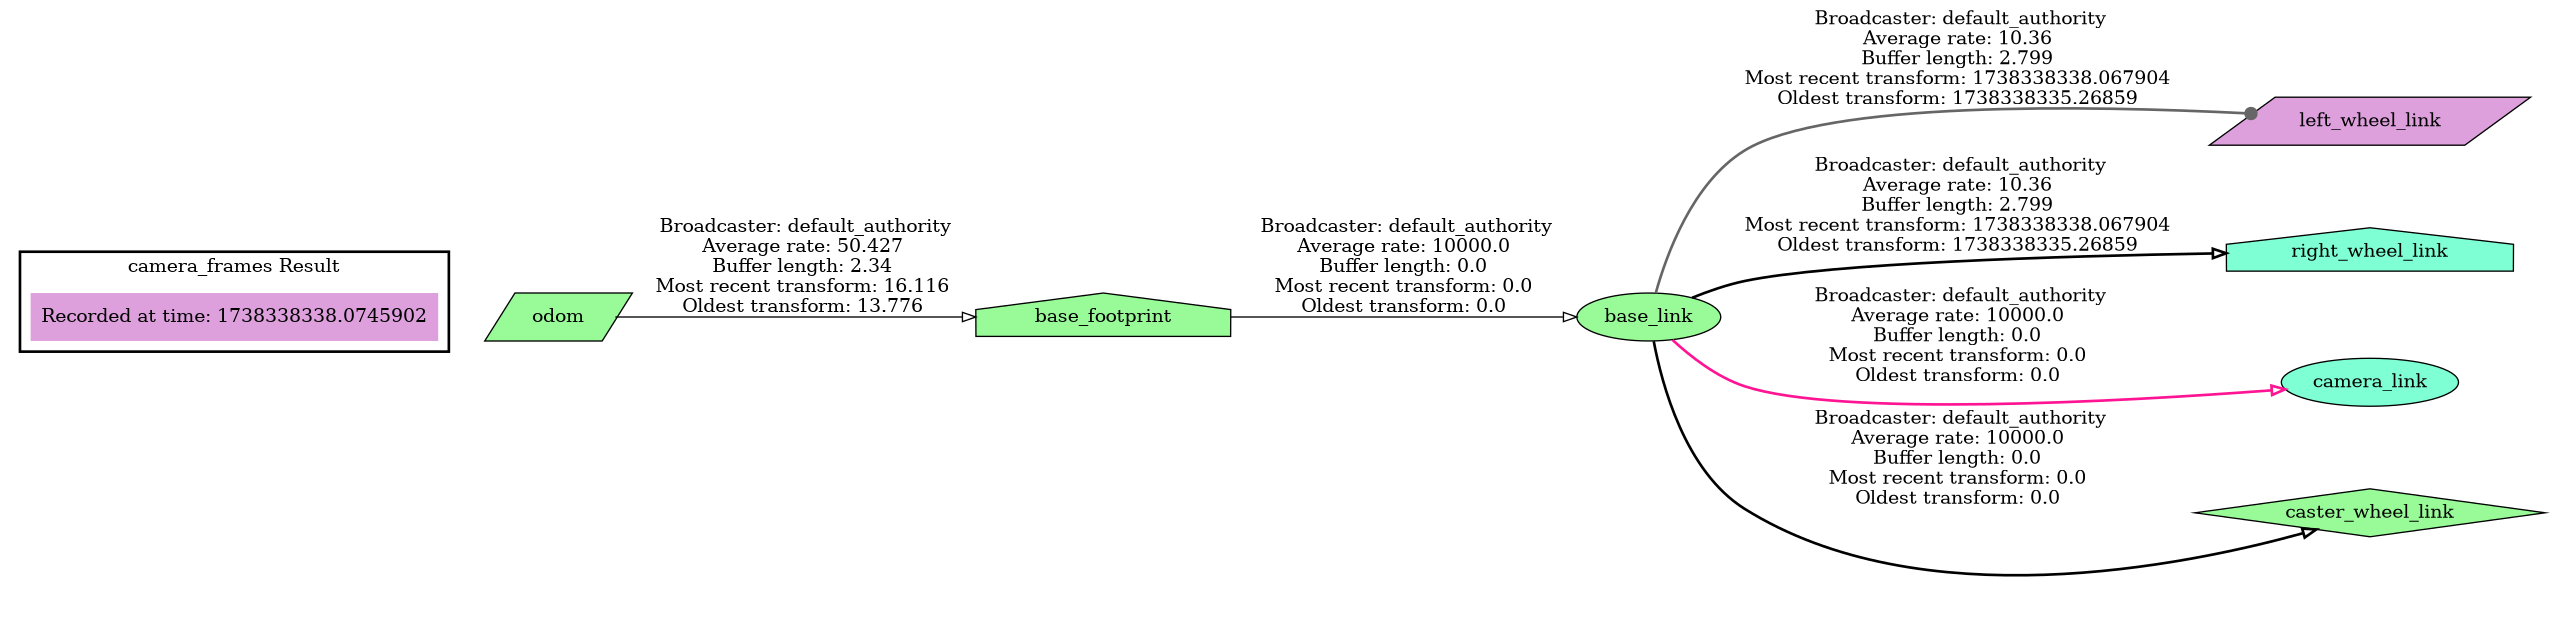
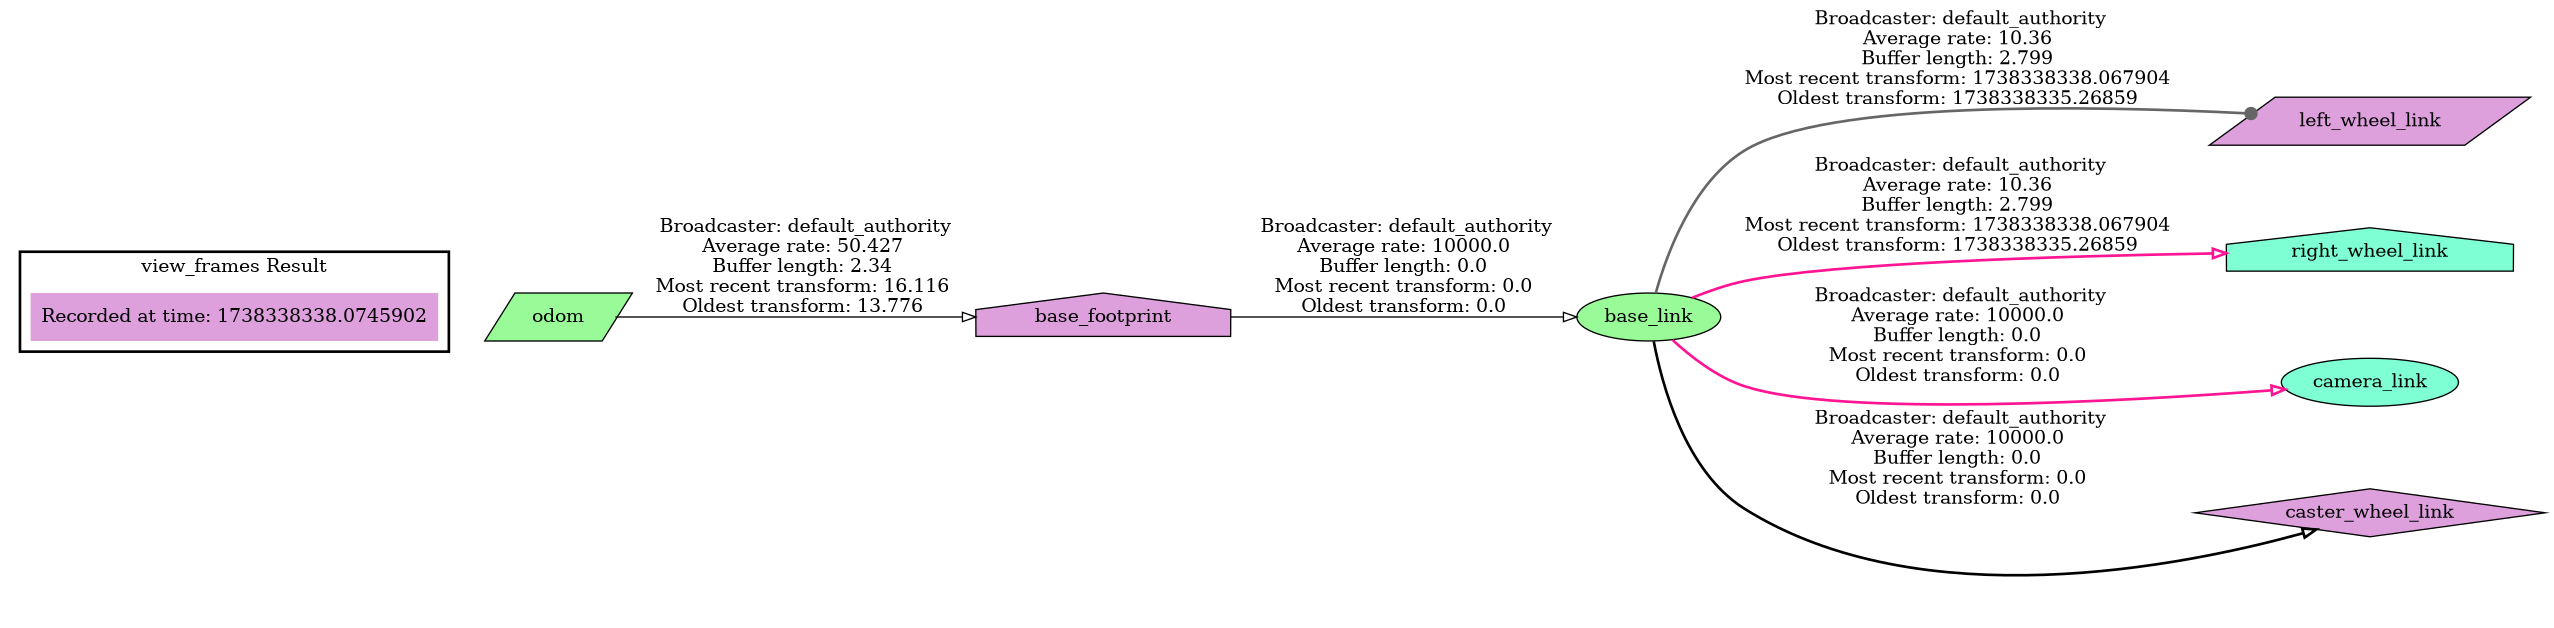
(1951, 262) -> (1951, 262)
(234, 267) -> (234, 267)
(1103, 317) -> (1103, 317)
(2370, 513) -> (2370, 513)
